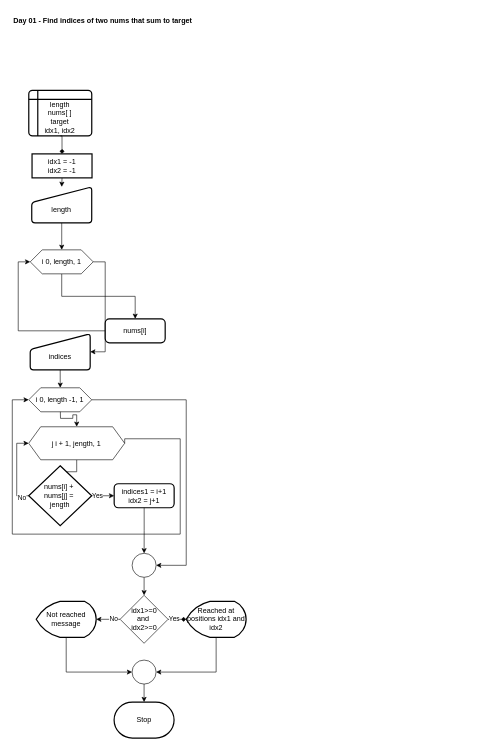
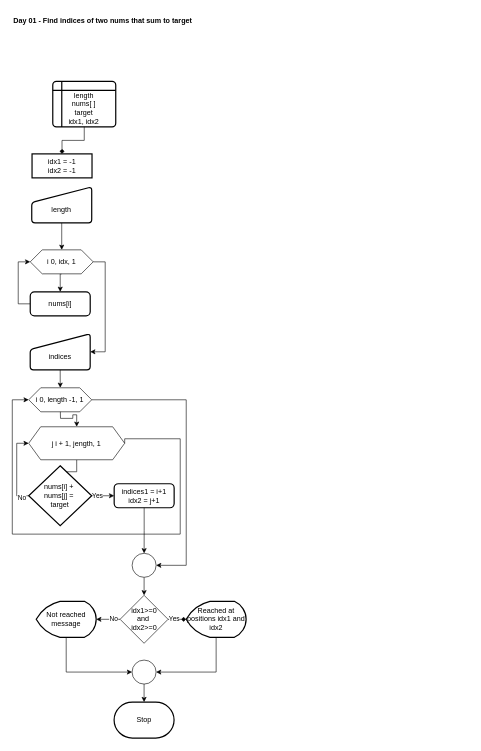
(60, 113) -> (84, 104)
(62, 181) -> none
(62, 262) -> (62, 262)
(135, 331) -> (60, 304)
(60, 496) -> (60, 496)
